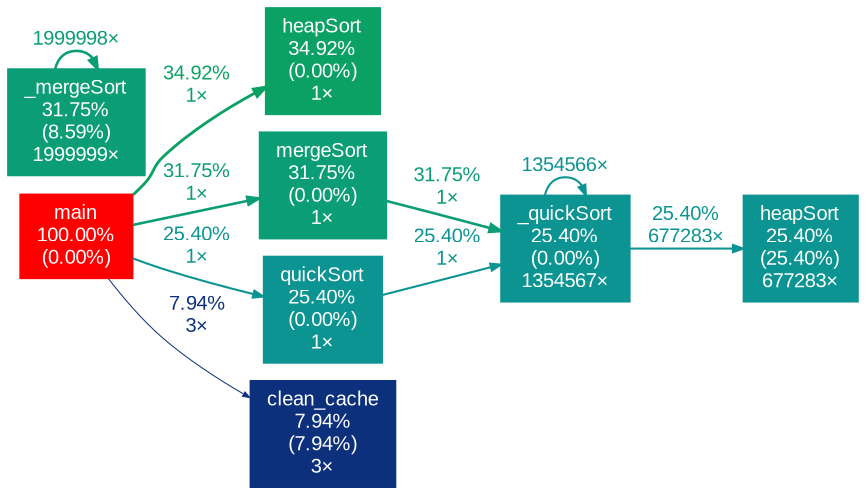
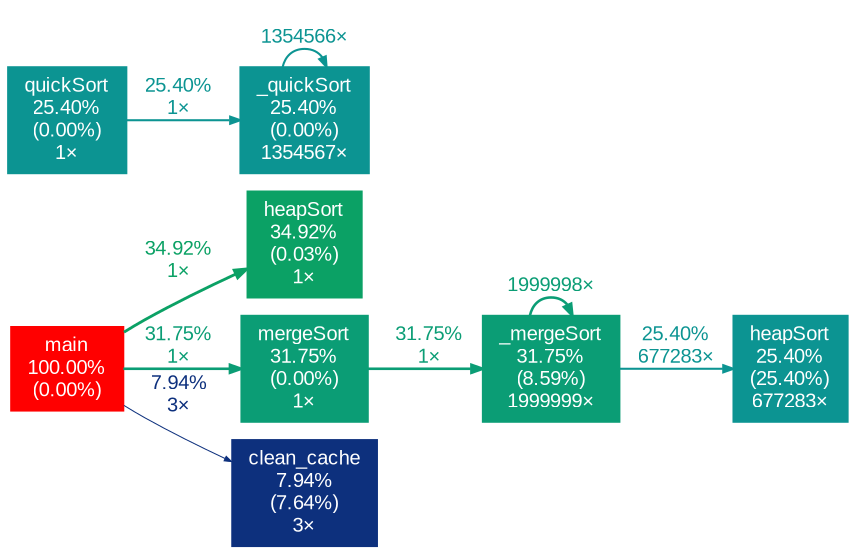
(323, 61) -> (305, 244)
(438, 214) -> (419, 369)
(681, 249) -> (671, 369)
(192, 278) -> none
(323, 434) -> (305, 493)
